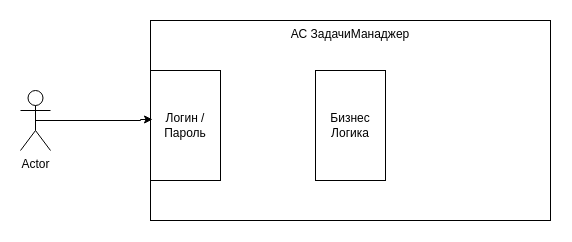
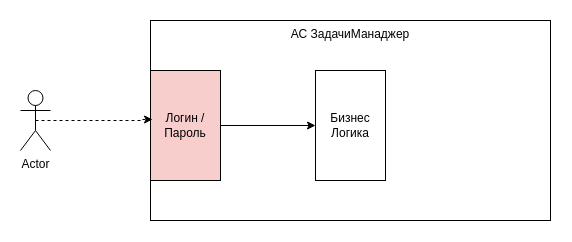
(91, 121) -> (91, 121)
(186, 126) -> (186, 126)
none -> (265, 126)
